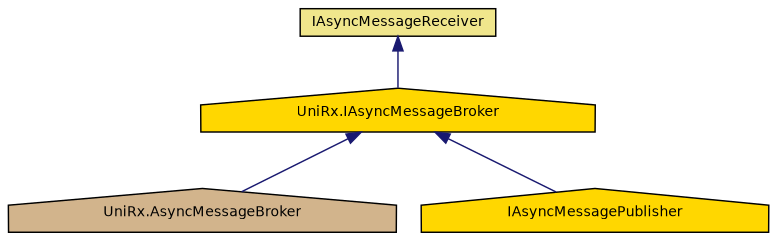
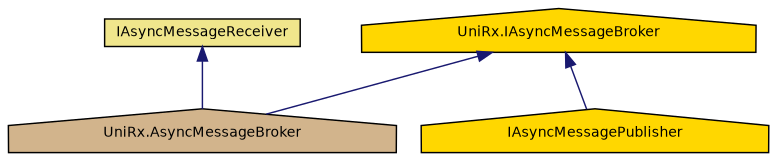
(398, 69) -> (202, 85)
